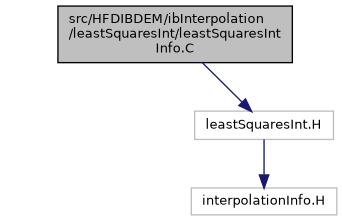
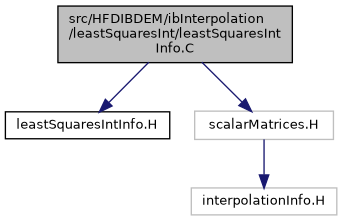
none -> (88, 125)
(264, 125) -> (264, 125)
